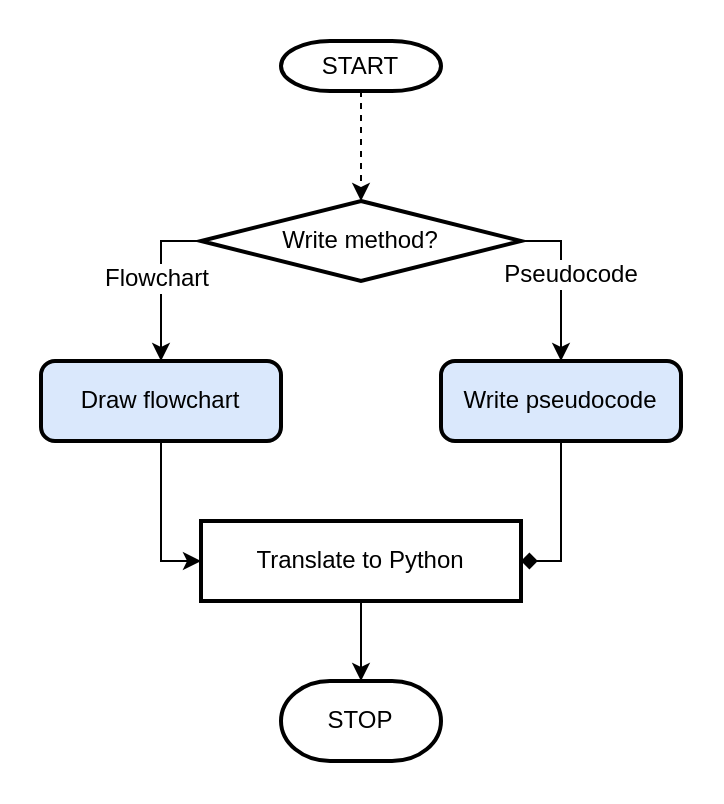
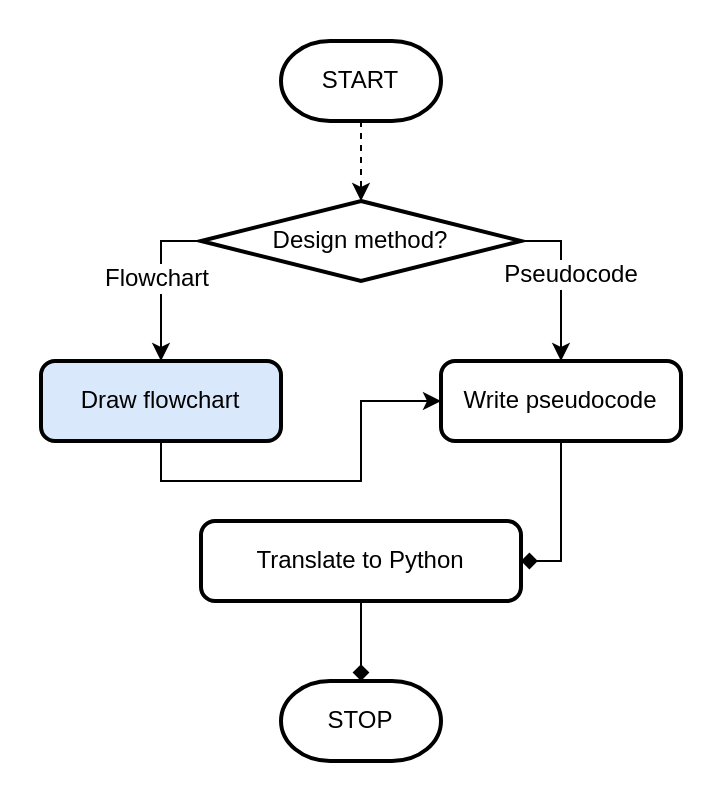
(361, 66) -> (361, 81)
(361, 241) -> (361, 241)
(561, 401) -> (561, 401)
(161, 533) -> (333, 481)
(361, 561) -> (361, 561)
(361, 666) -> (361, 665)
